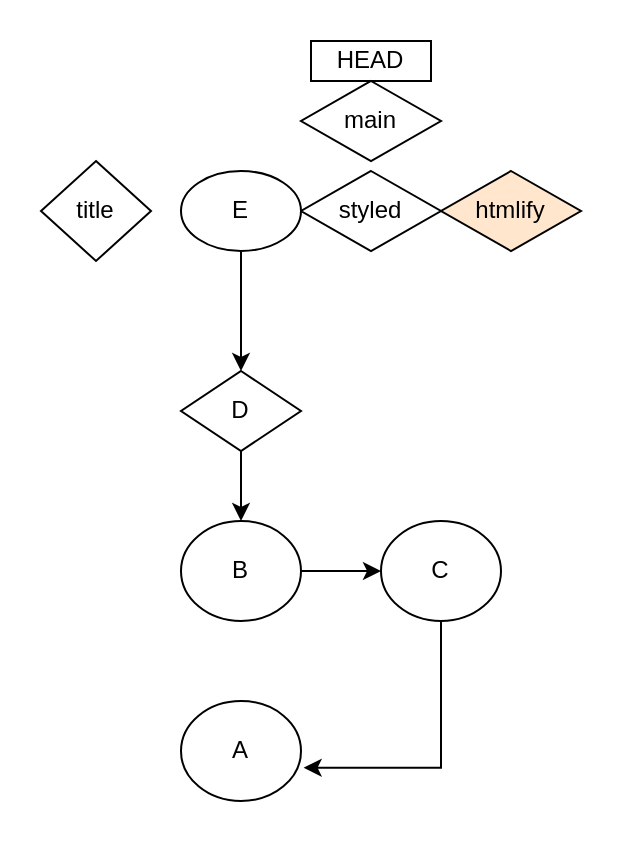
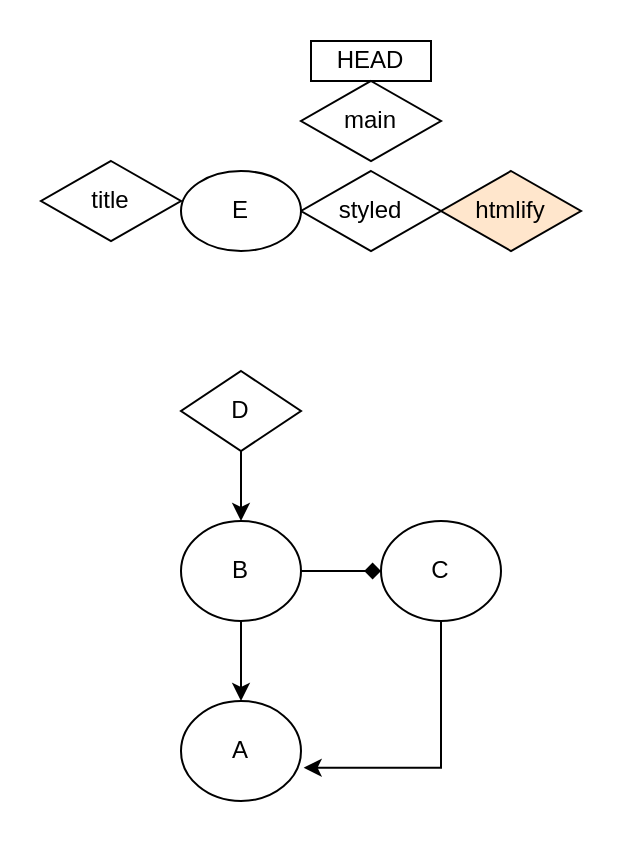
(96, 211) -> (111, 201)
(241, 304) -> none
(365, 571) -> (364, 571)
none -> (241, 654)
